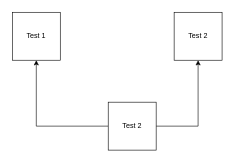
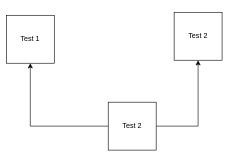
(36, 36) -> (30, 39)
